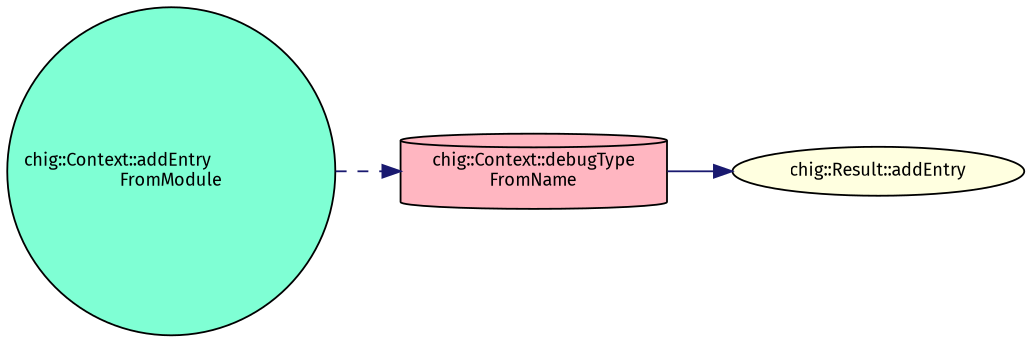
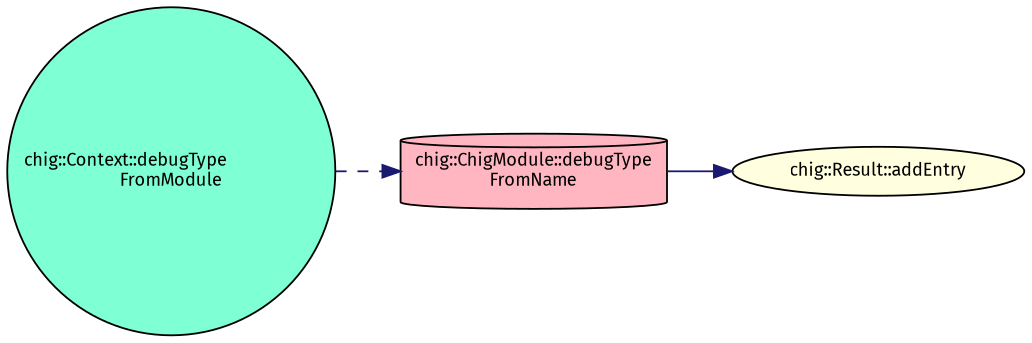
(171, 171) -> (171, 171)
(534, 171) -> (534, 171)
